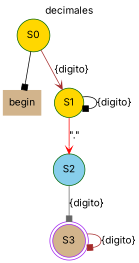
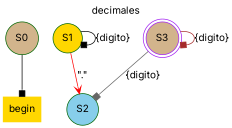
(33, 35) -> (22, 38)
(50, 67) -> none
(22, 103) -> (22, 109)
(69, 200) -> (124, 73)
